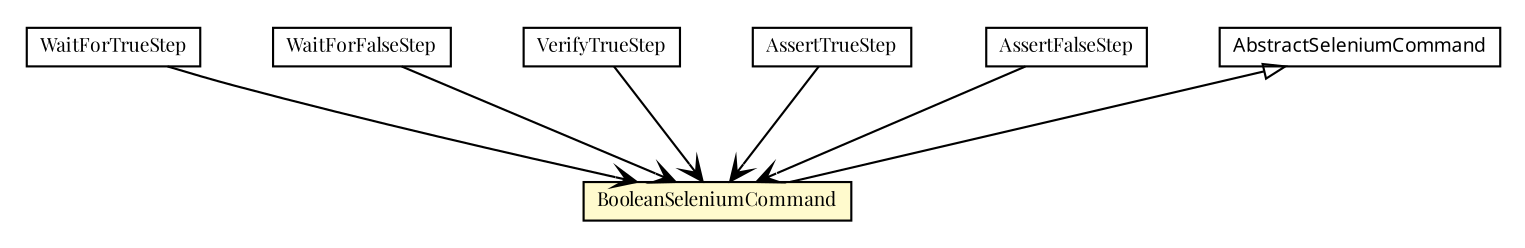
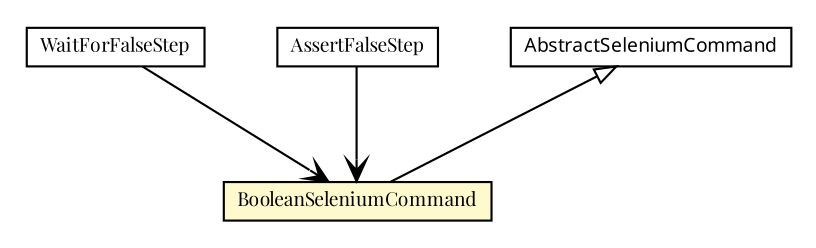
(112, 47) -> none
(601, 47) -> none
(832, 47) -> none
